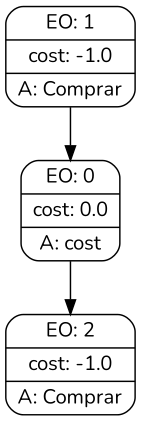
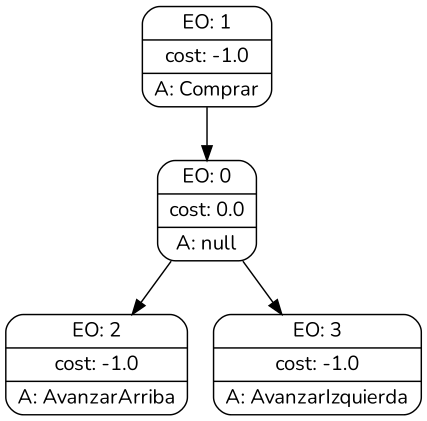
(70, 243) -> (207, 243)
none -> (317, 365)
(70, 397) -> (97, 397)
